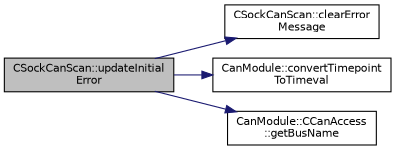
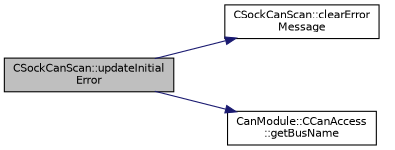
(302, 75) -> none
